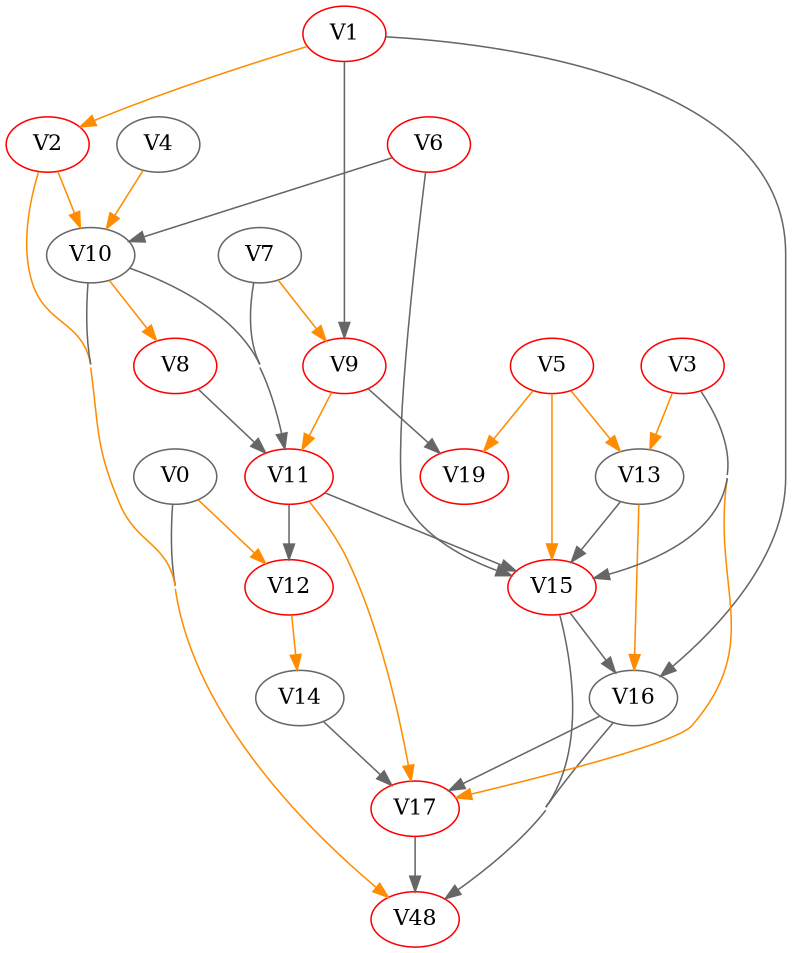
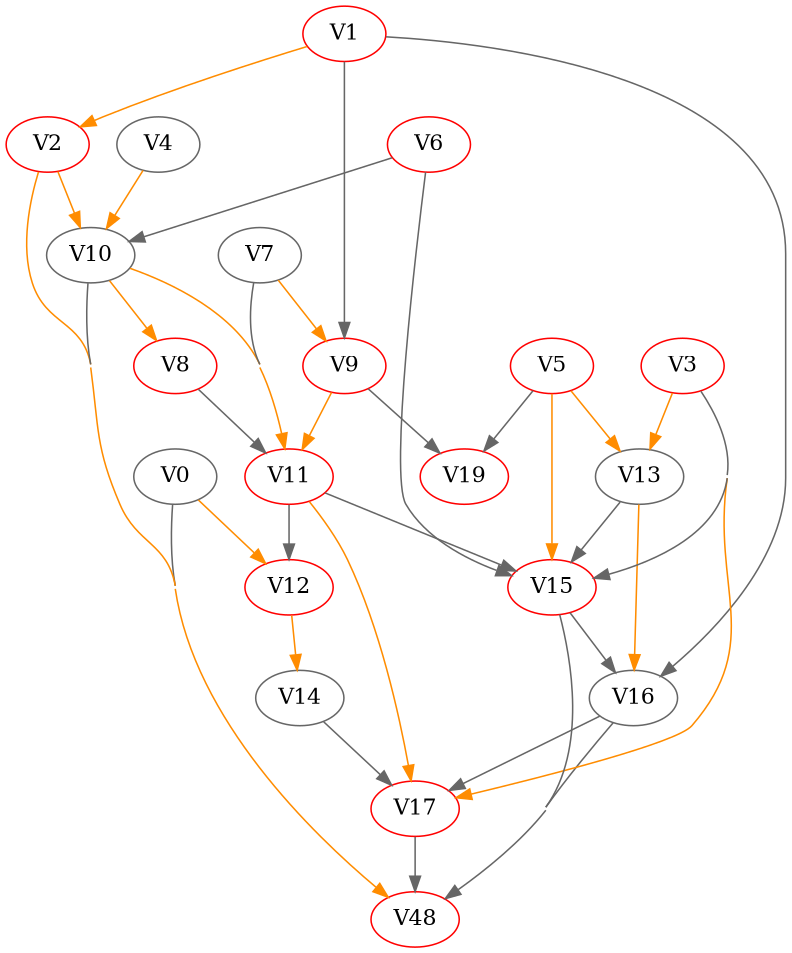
(204, 305) -> (204, 305)
(513, 415) -> (513, 415)
